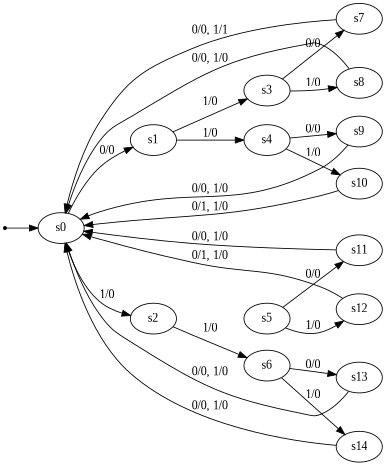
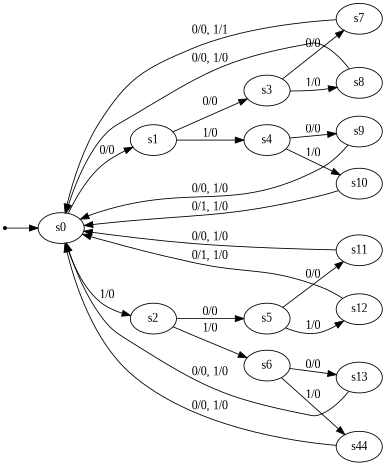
(210, 102) -> (210, 102)
none -> (206, 319)
(359, 447) -> (359, 447)
